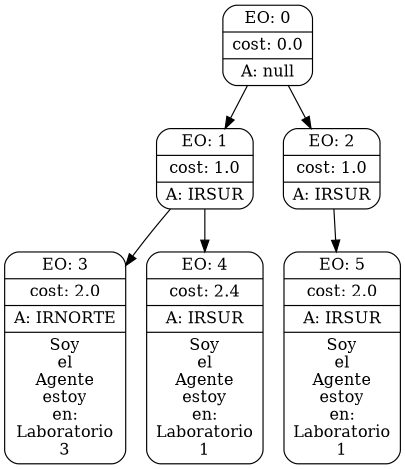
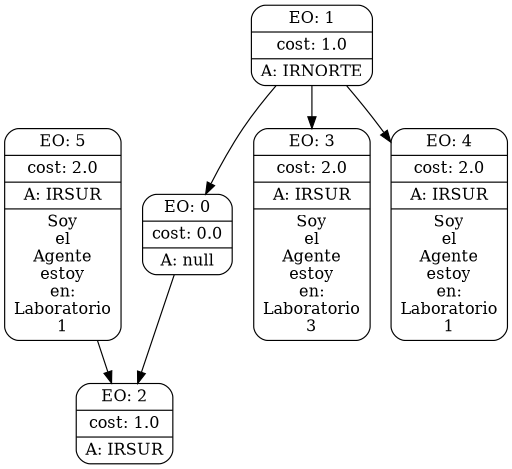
(239, 102) -> (240, 132)
(205, 195) -> (312, 72)
(335, 225) -> (103, 356)
(205, 292) -> (449, 168)
(65, 318) -> (312, 195)
